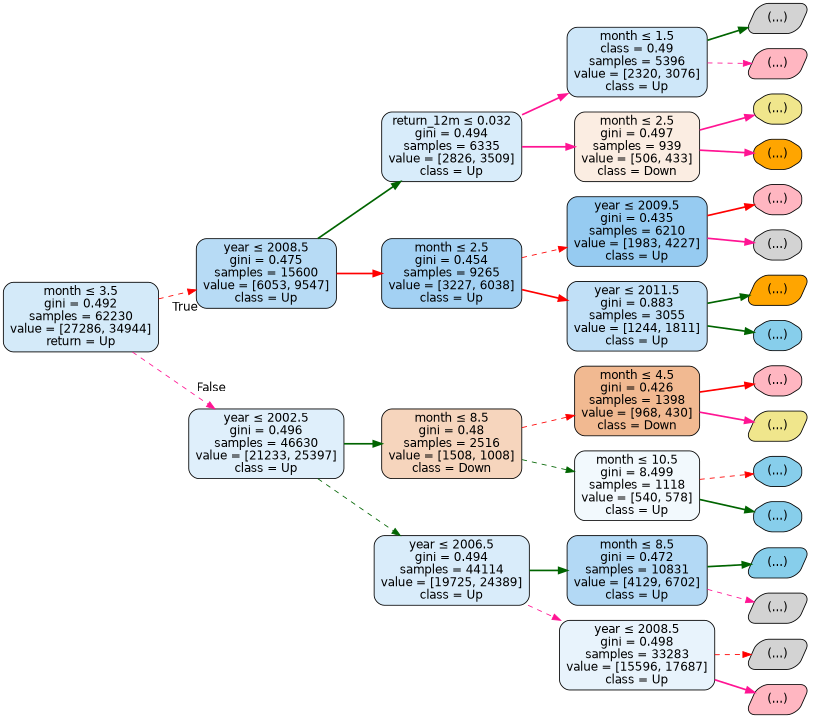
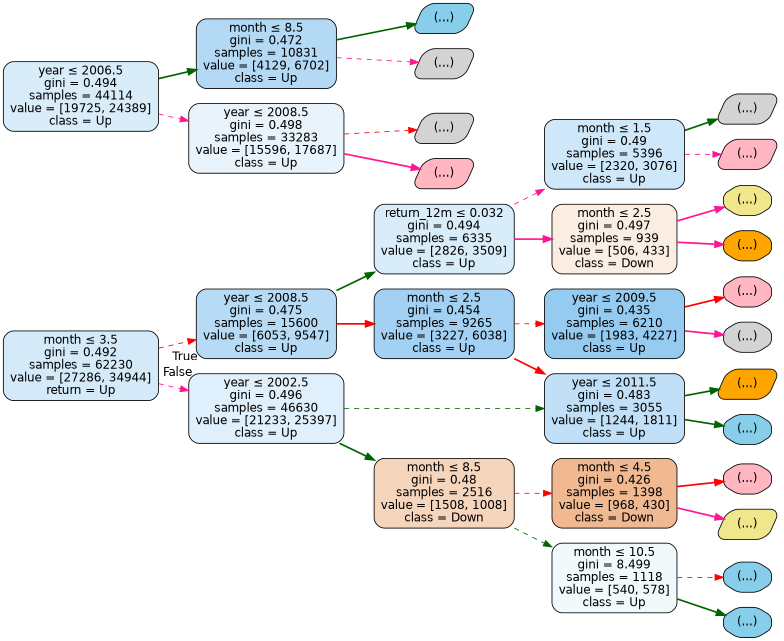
(637, 49) -> (614, 141)
(541, 106) -> (525, 199)
(637, 303) -> (614, 396)
(356, 505) -> (440, 409)
